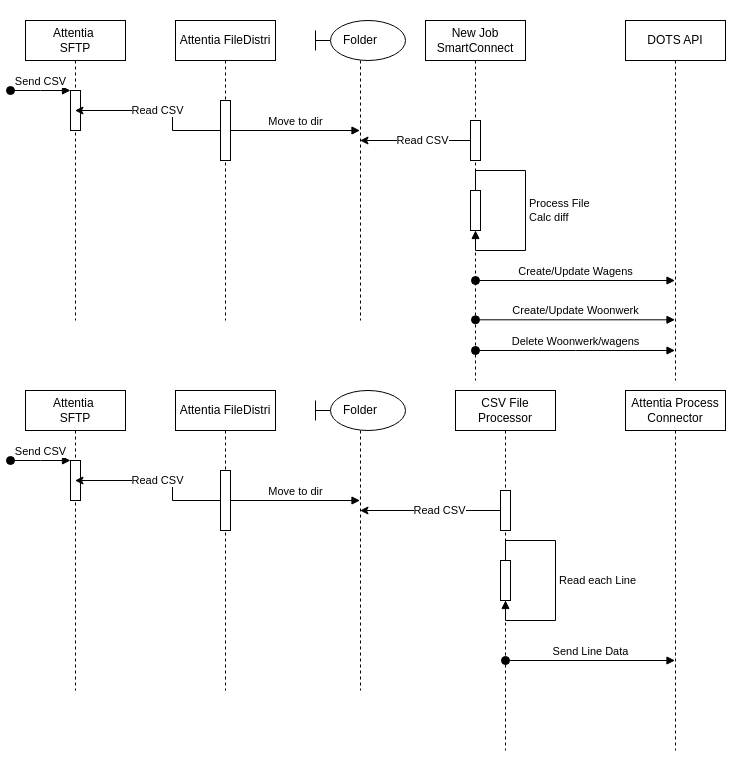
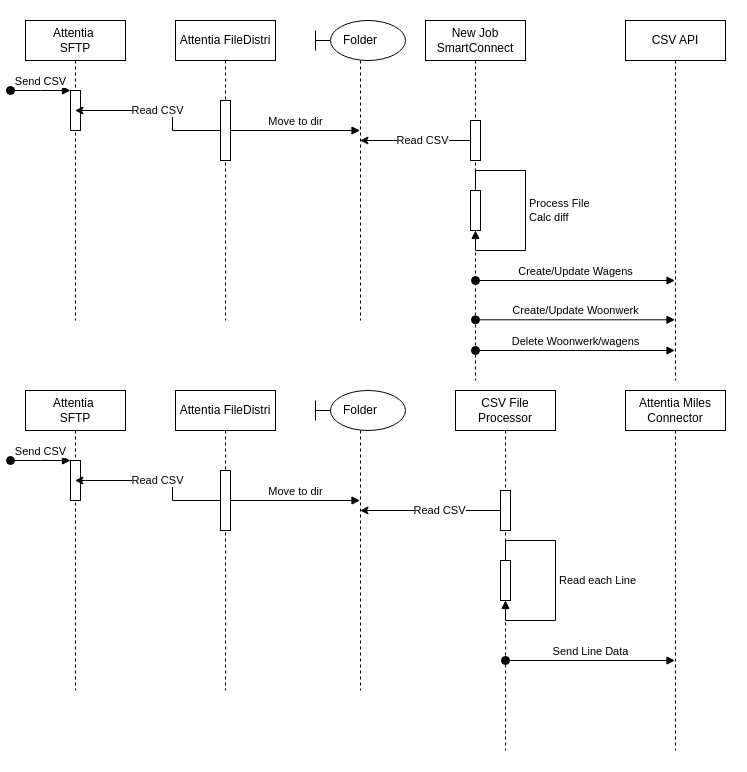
(676, 41) -> (676, 41)
(676, 411) -> (676, 411)
